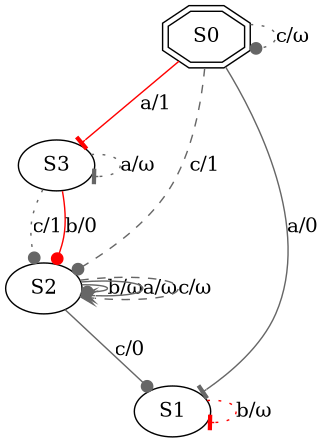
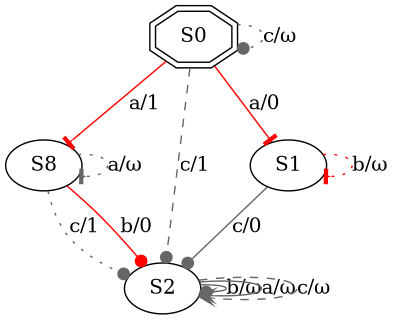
(57, 165) -> (44, 165)
(287, 237) -> (241, 101)
(104, 346) -> (230, 223)
